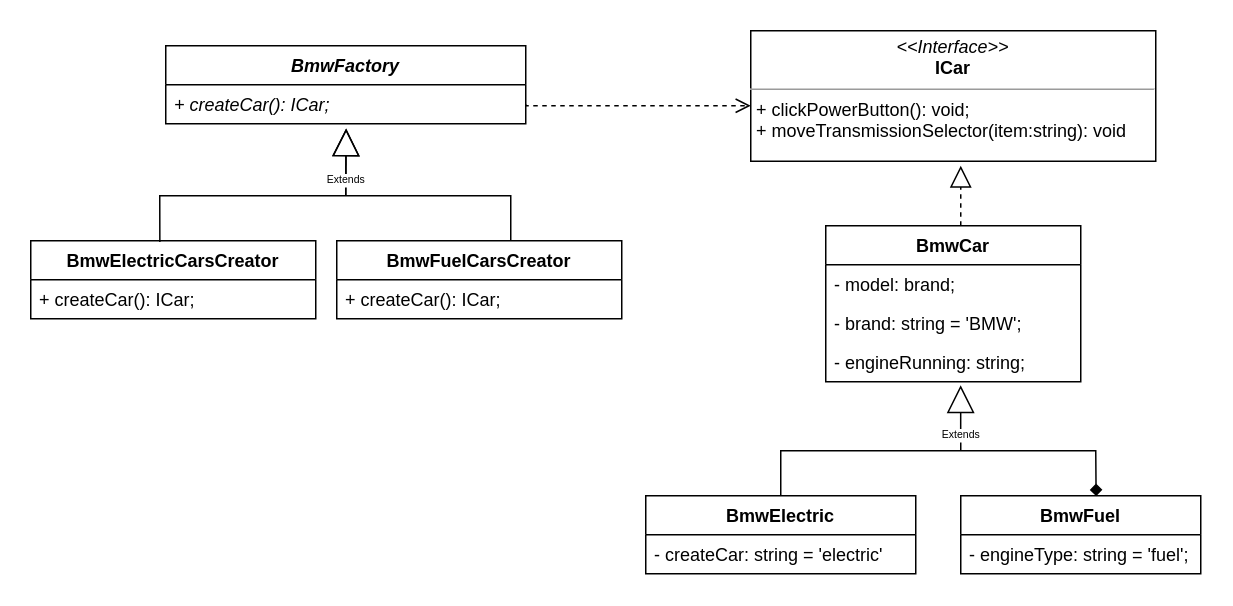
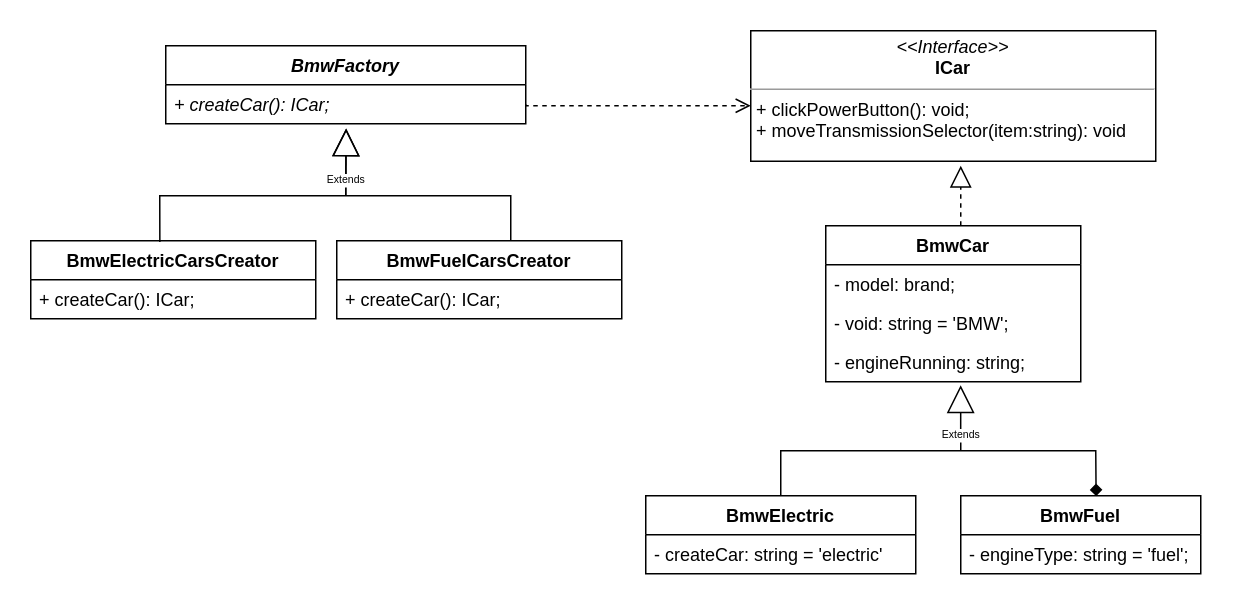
(934, 324) -> (927, 324)
